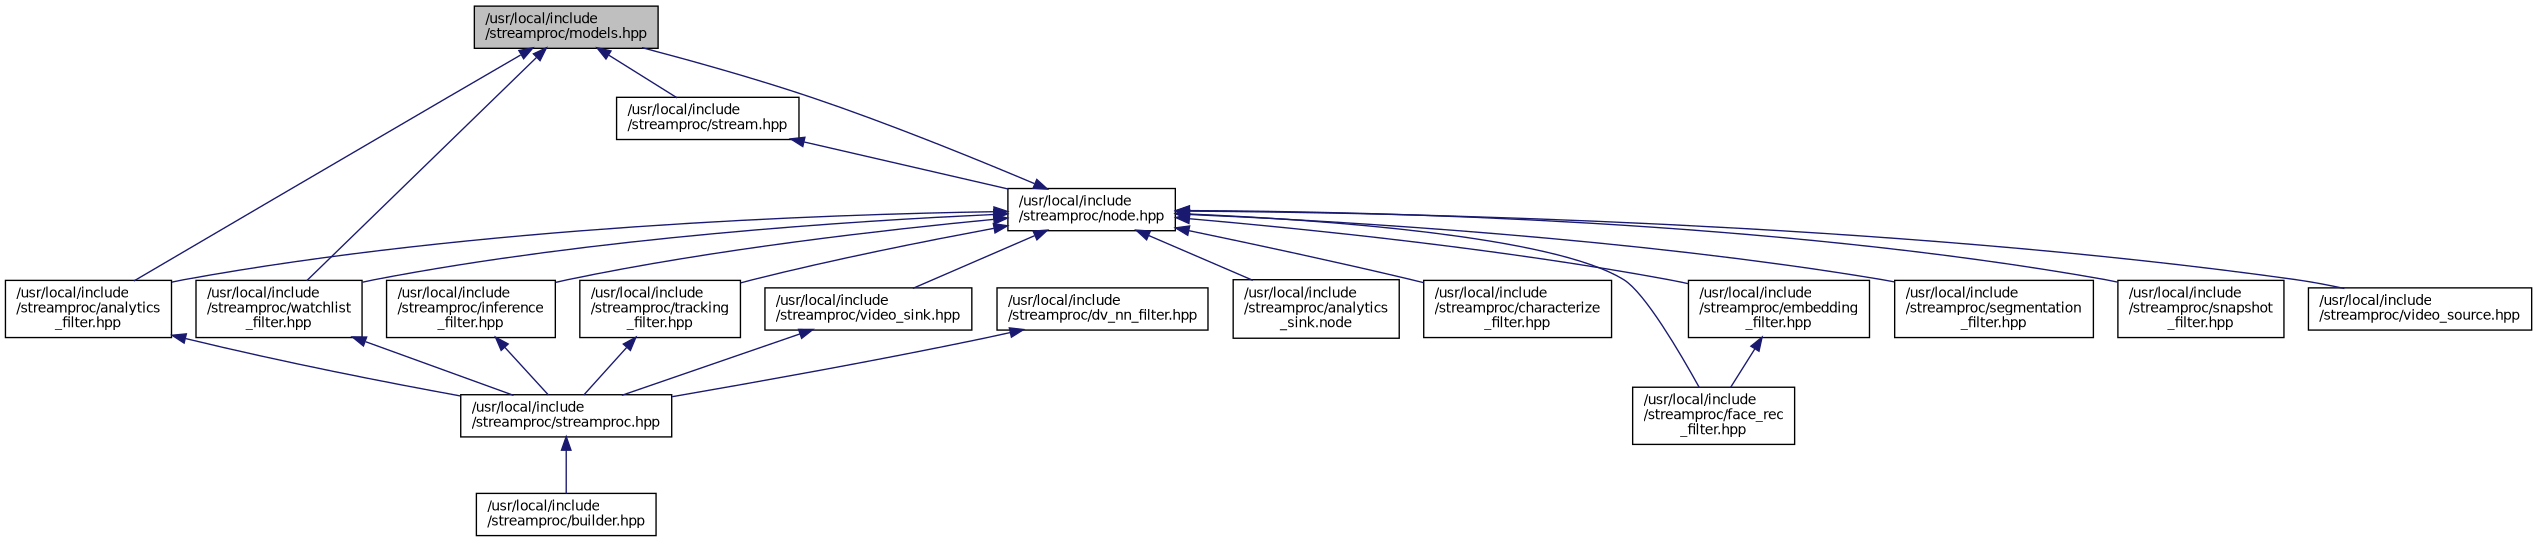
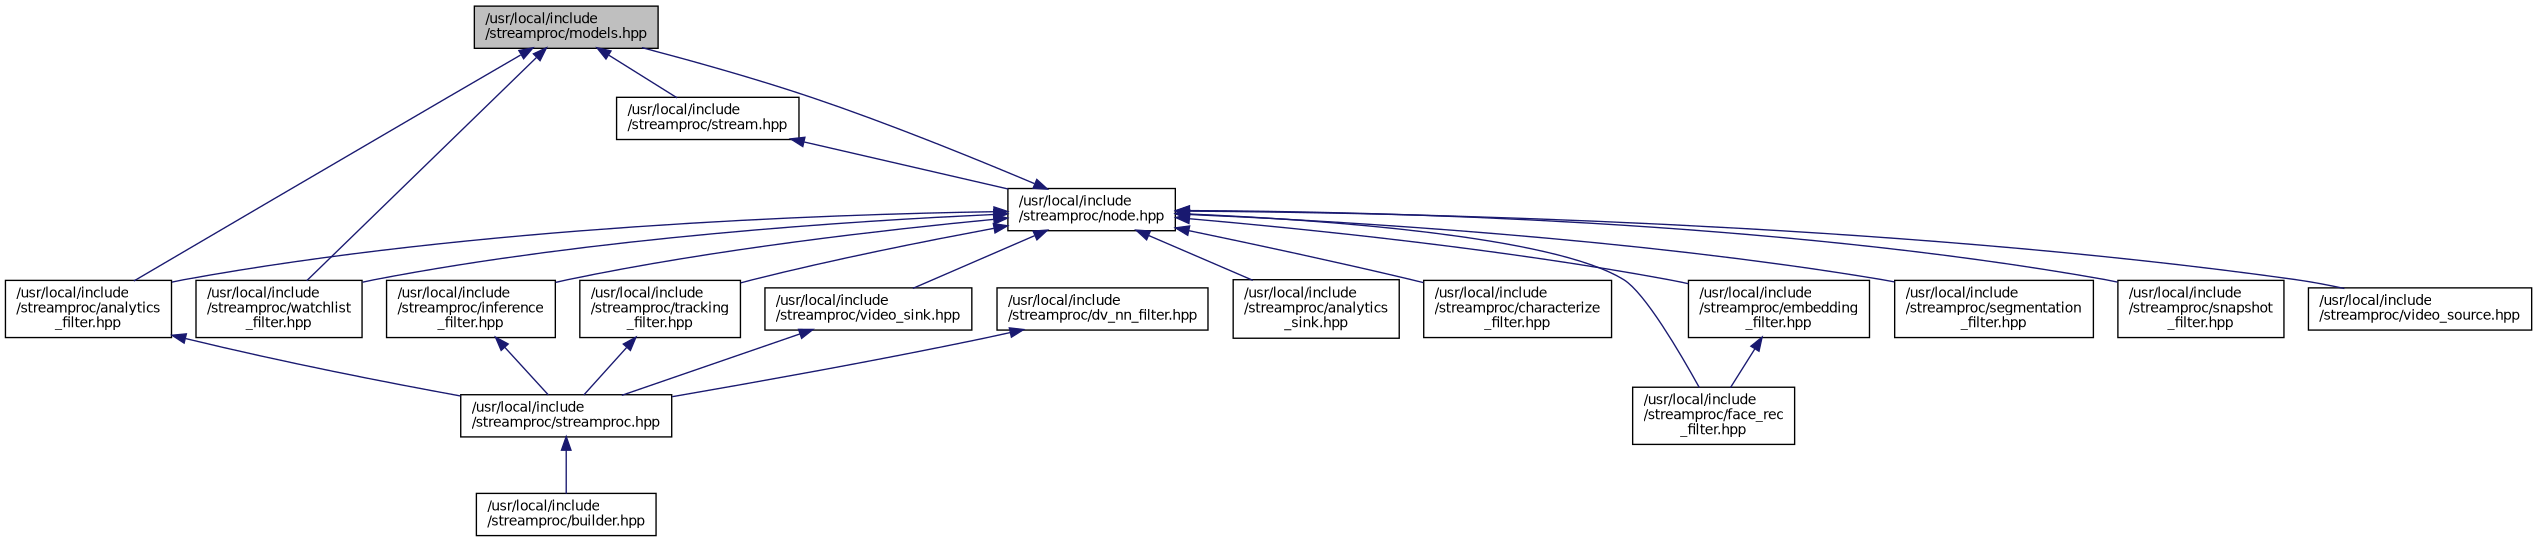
(1316, 309) -> (1316, 309)
(440, 369) -> none
